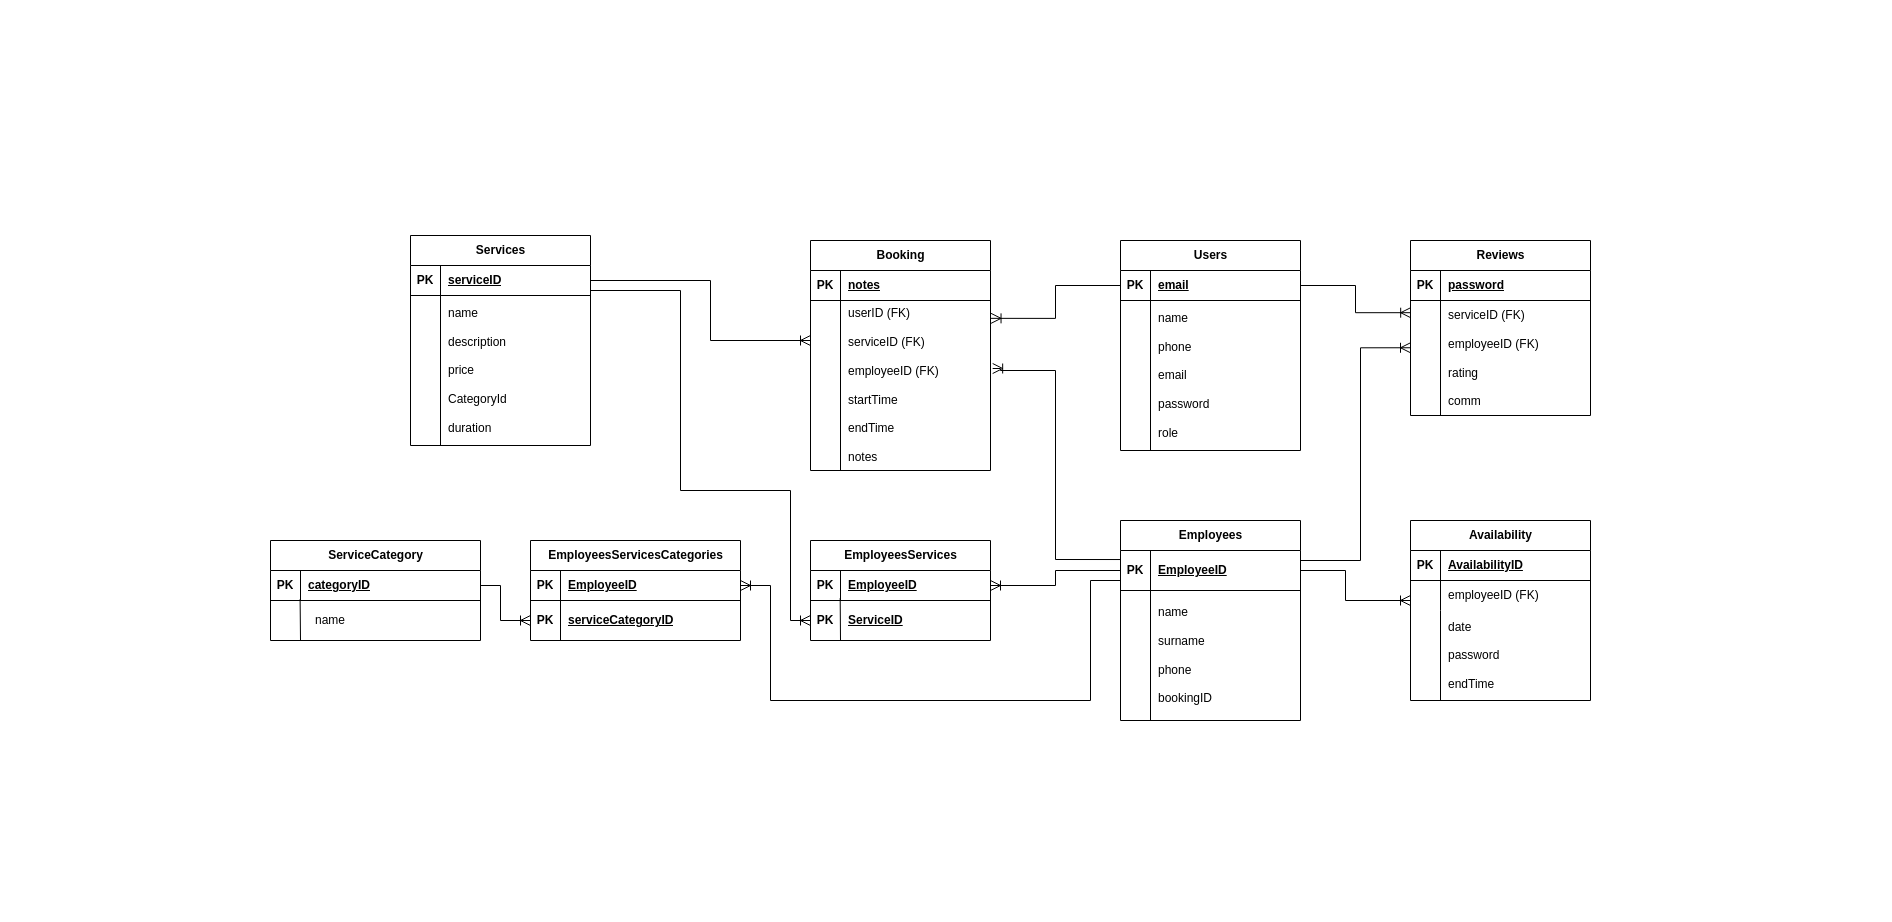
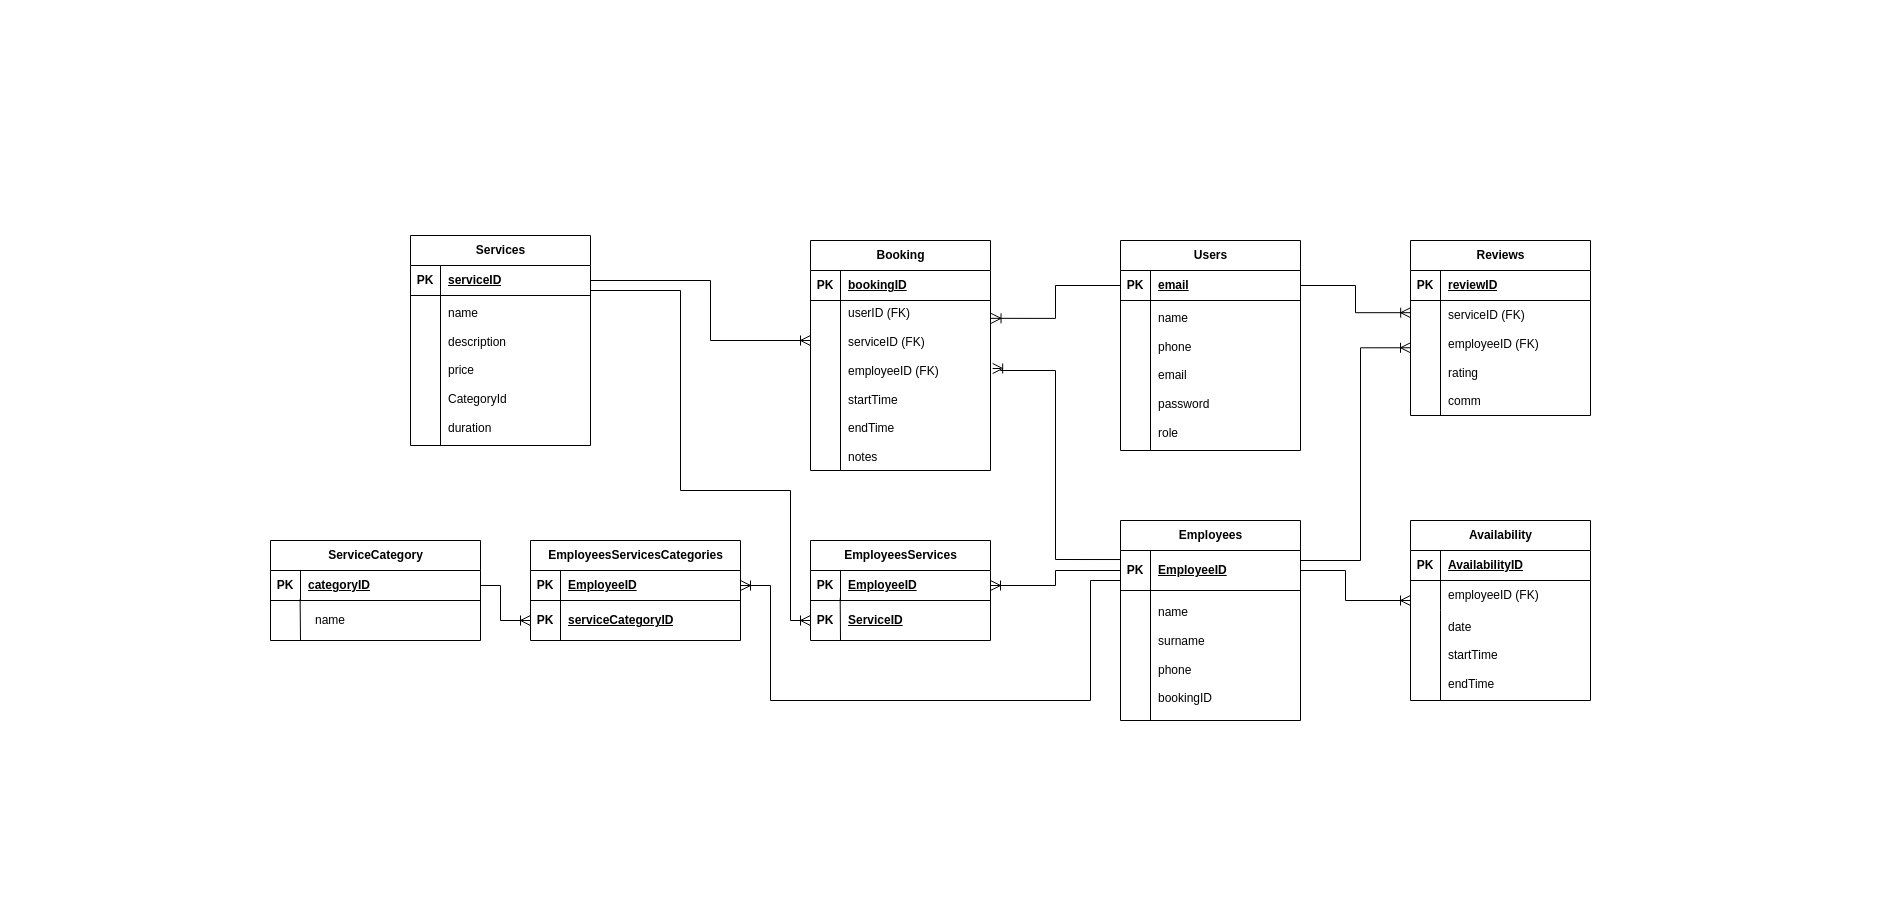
(865, 286) -> (877, 286)
(1475, 286) -> (1474, 286)
(1475, 656) -> (1477, 656)
